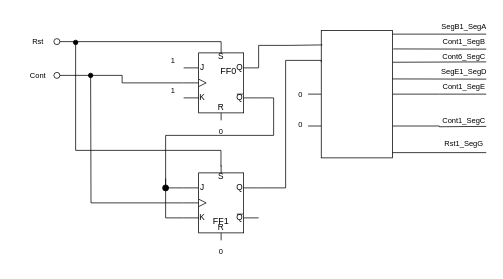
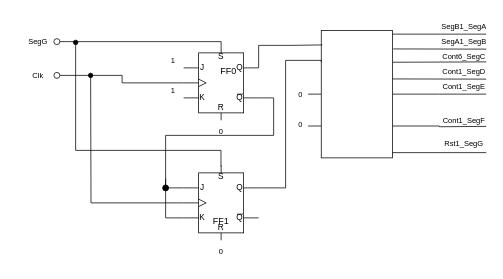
(38, 42) -> (38, 42)
(464, 42) -> (464, 42)
(464, 72) -> (464, 72)
(38, 75) -> (38, 75)
(464, 120) -> (464, 120)
